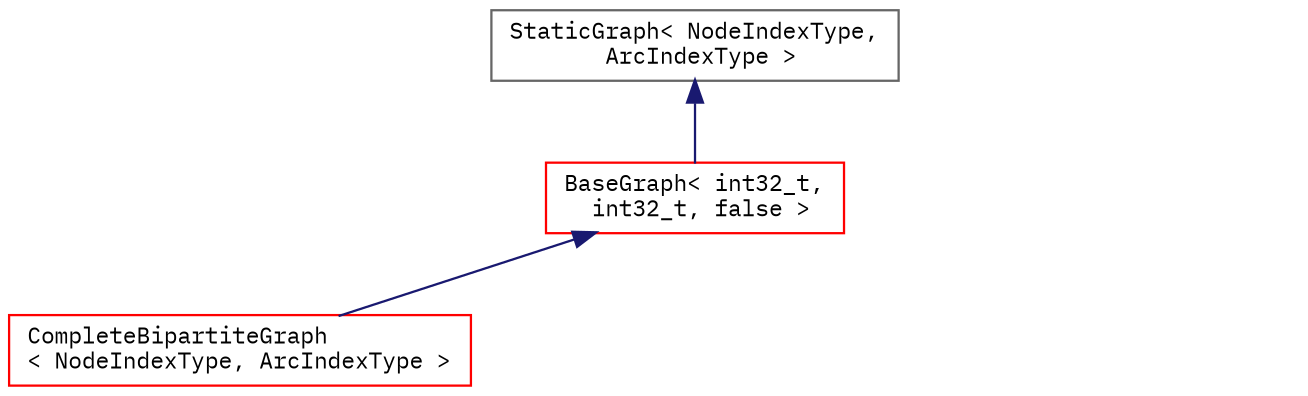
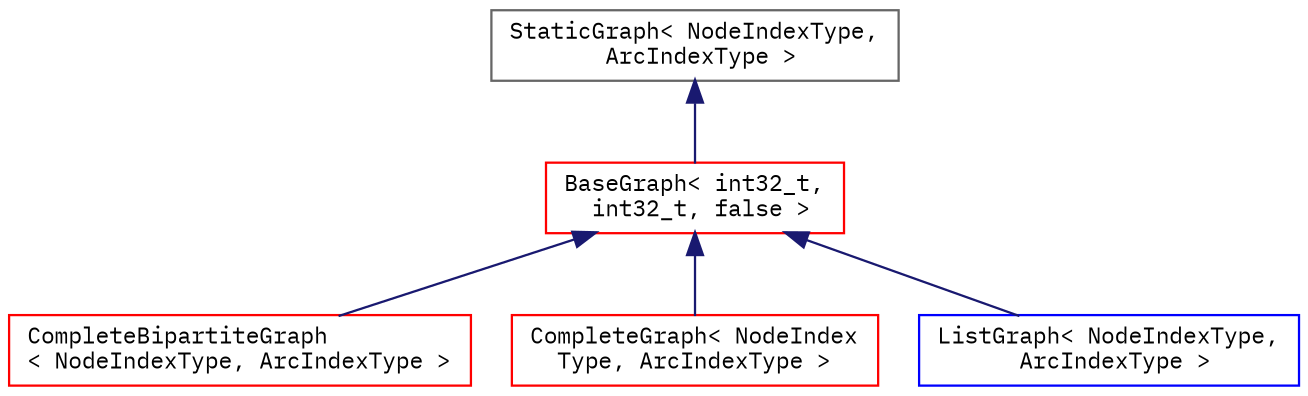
none -> (695, 350)
none -> (1109, 350)
